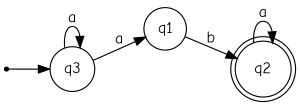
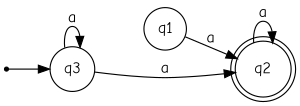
(211, 38) -> (211, 38)
(114, 51) -> (159, 78)
